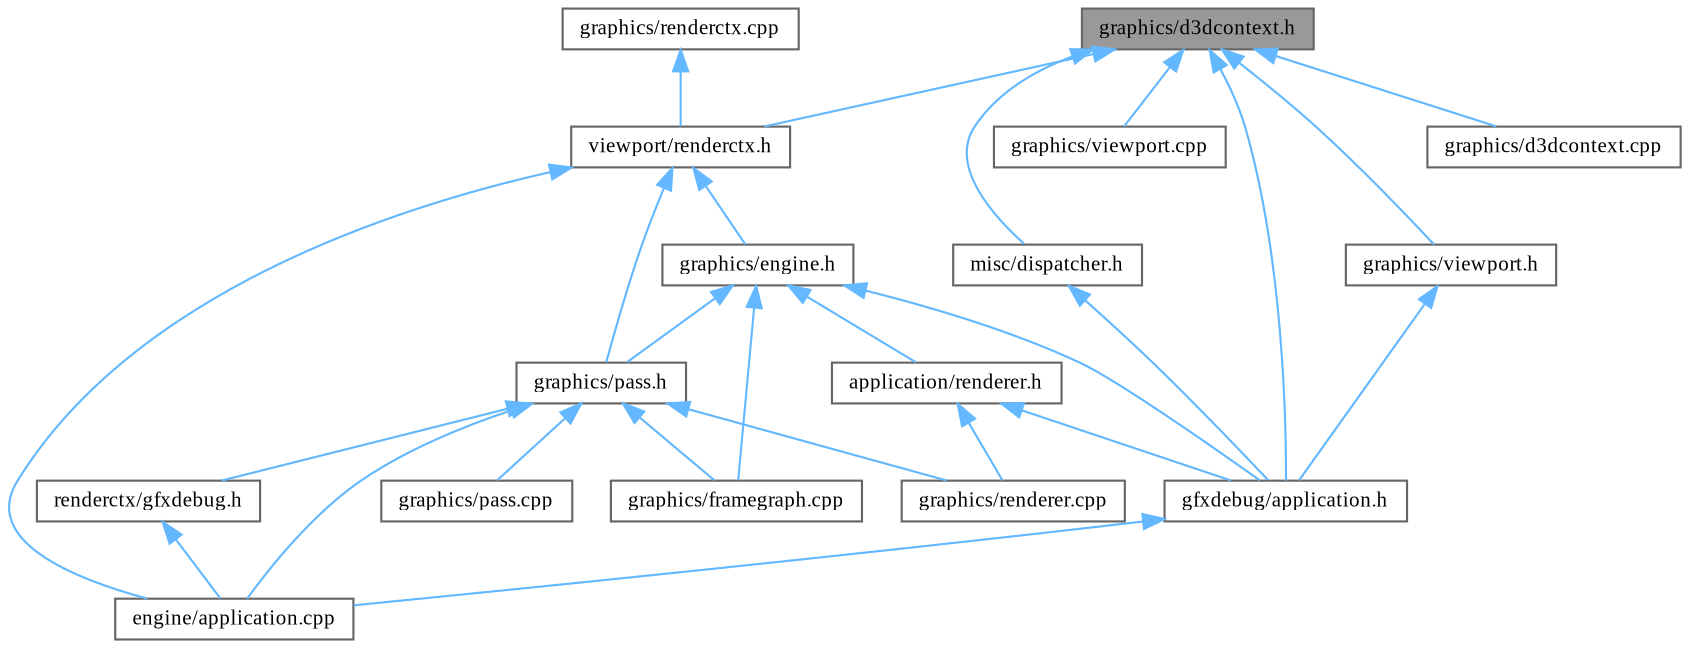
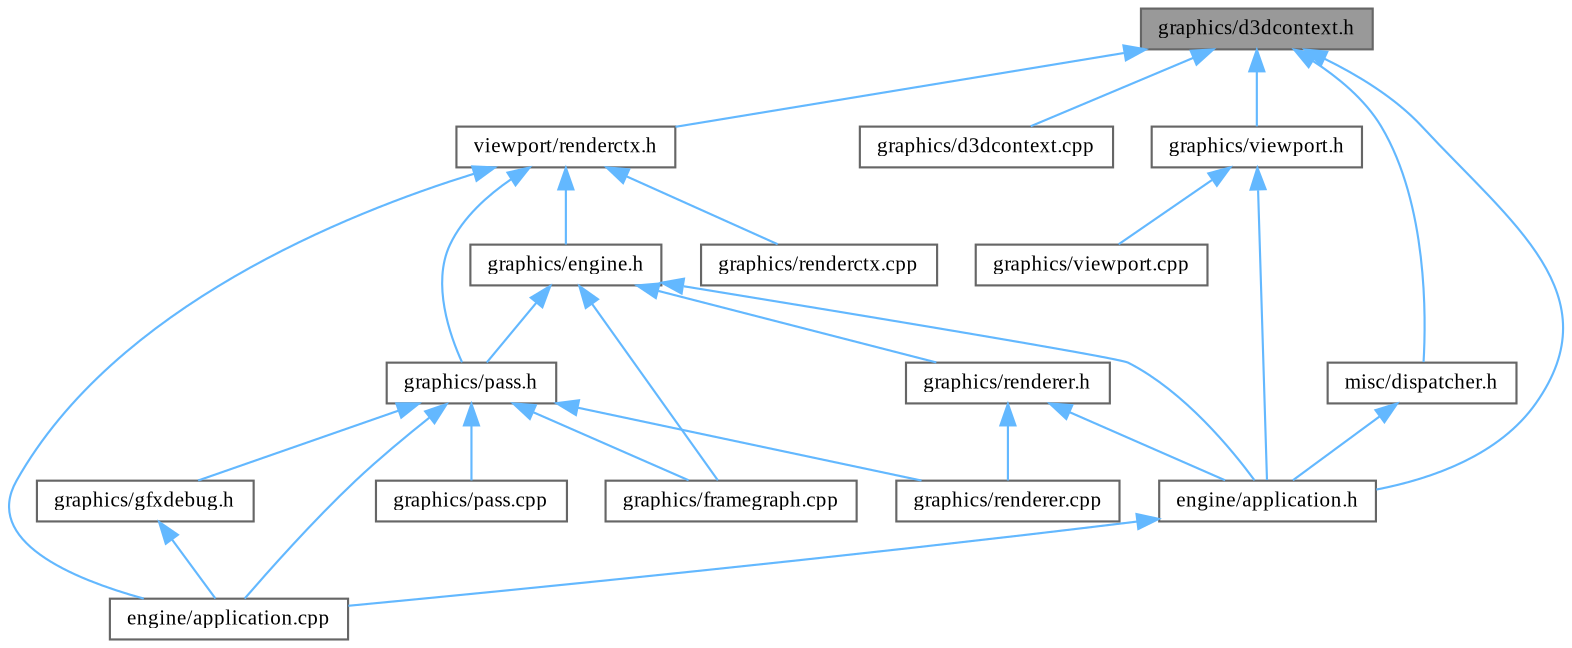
(1147, 97) -> (1165, 212)
(681, 99) -> (702, 210)
(947, 383) -> (1008, 383)
(148, 501) -> (145, 501)
(1286, 501) -> (1268, 501)
